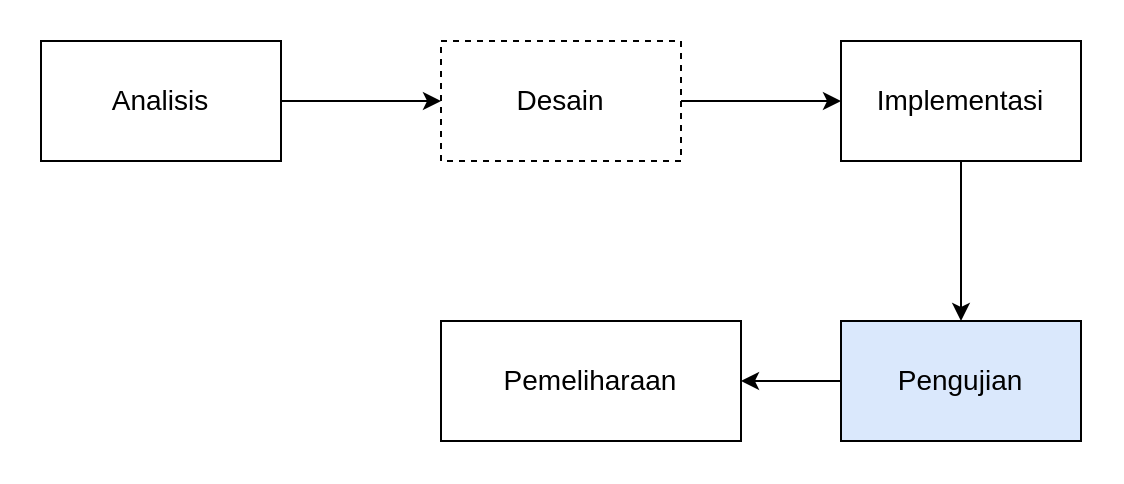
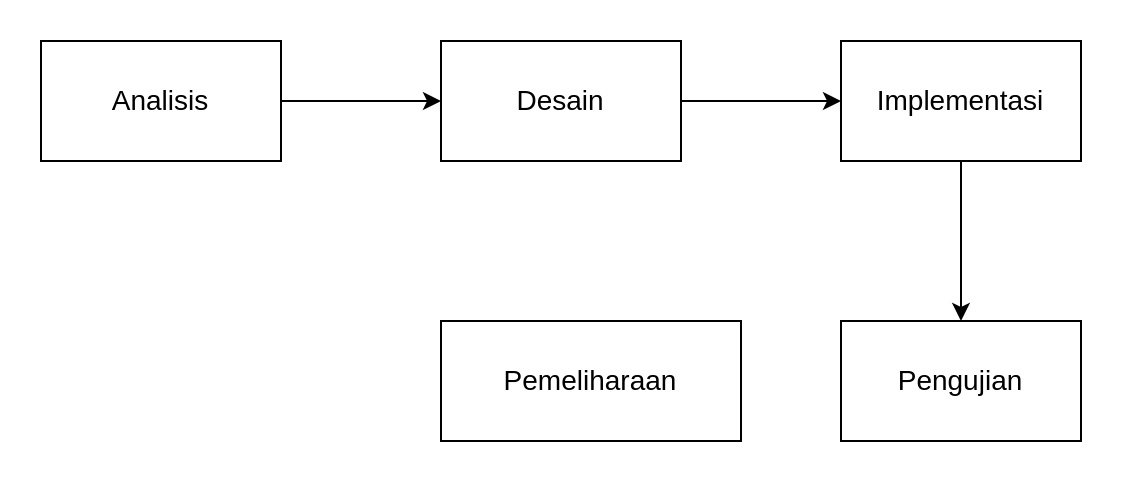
(561, 101) -> (561, 101)
(798, 381) -> none
(961, 381) -> (961, 381)
